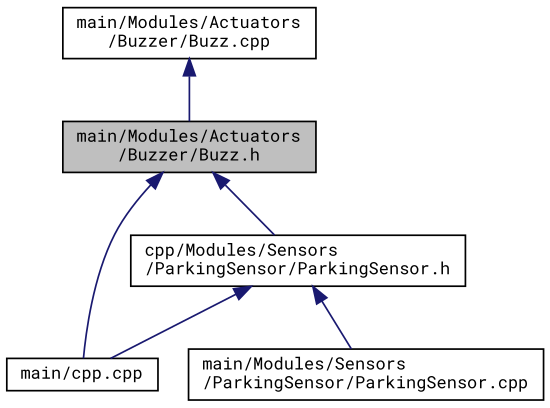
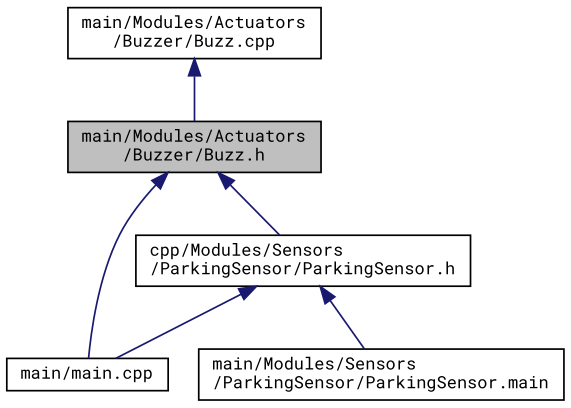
(82, 375) -> (87, 375)
(366, 375) -> (381, 375)
